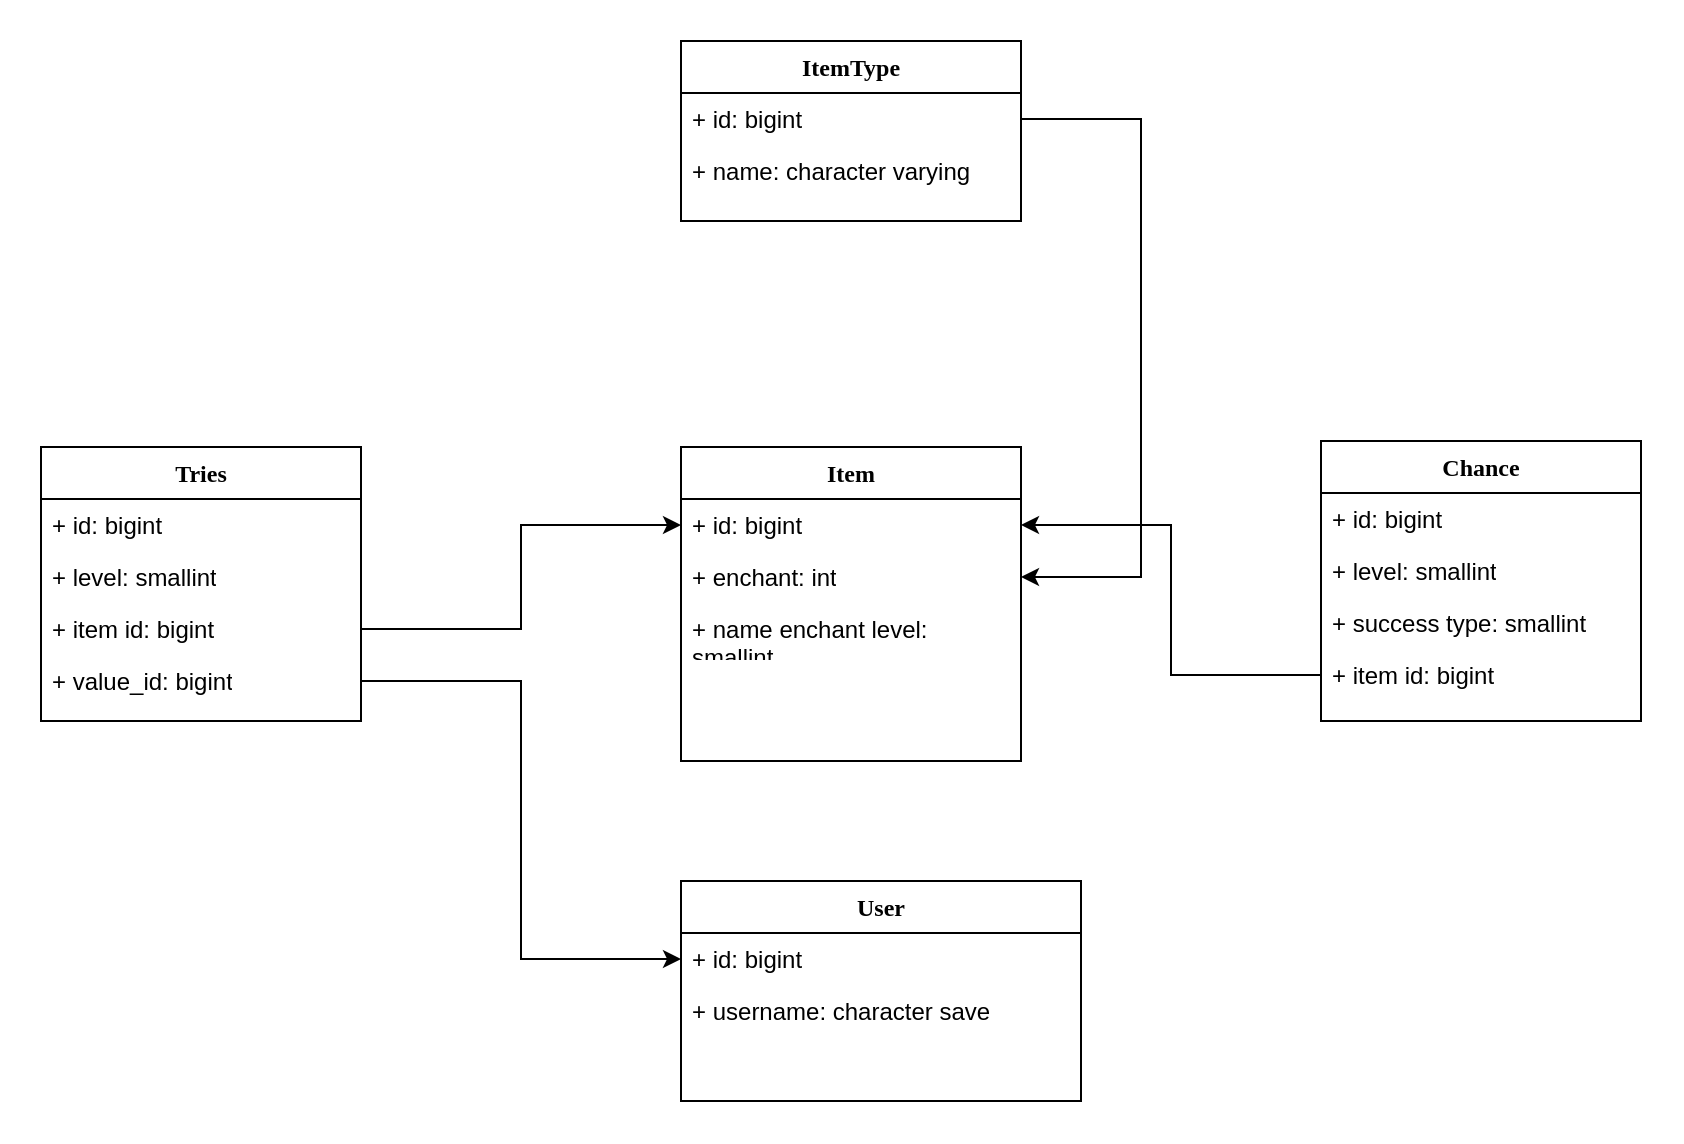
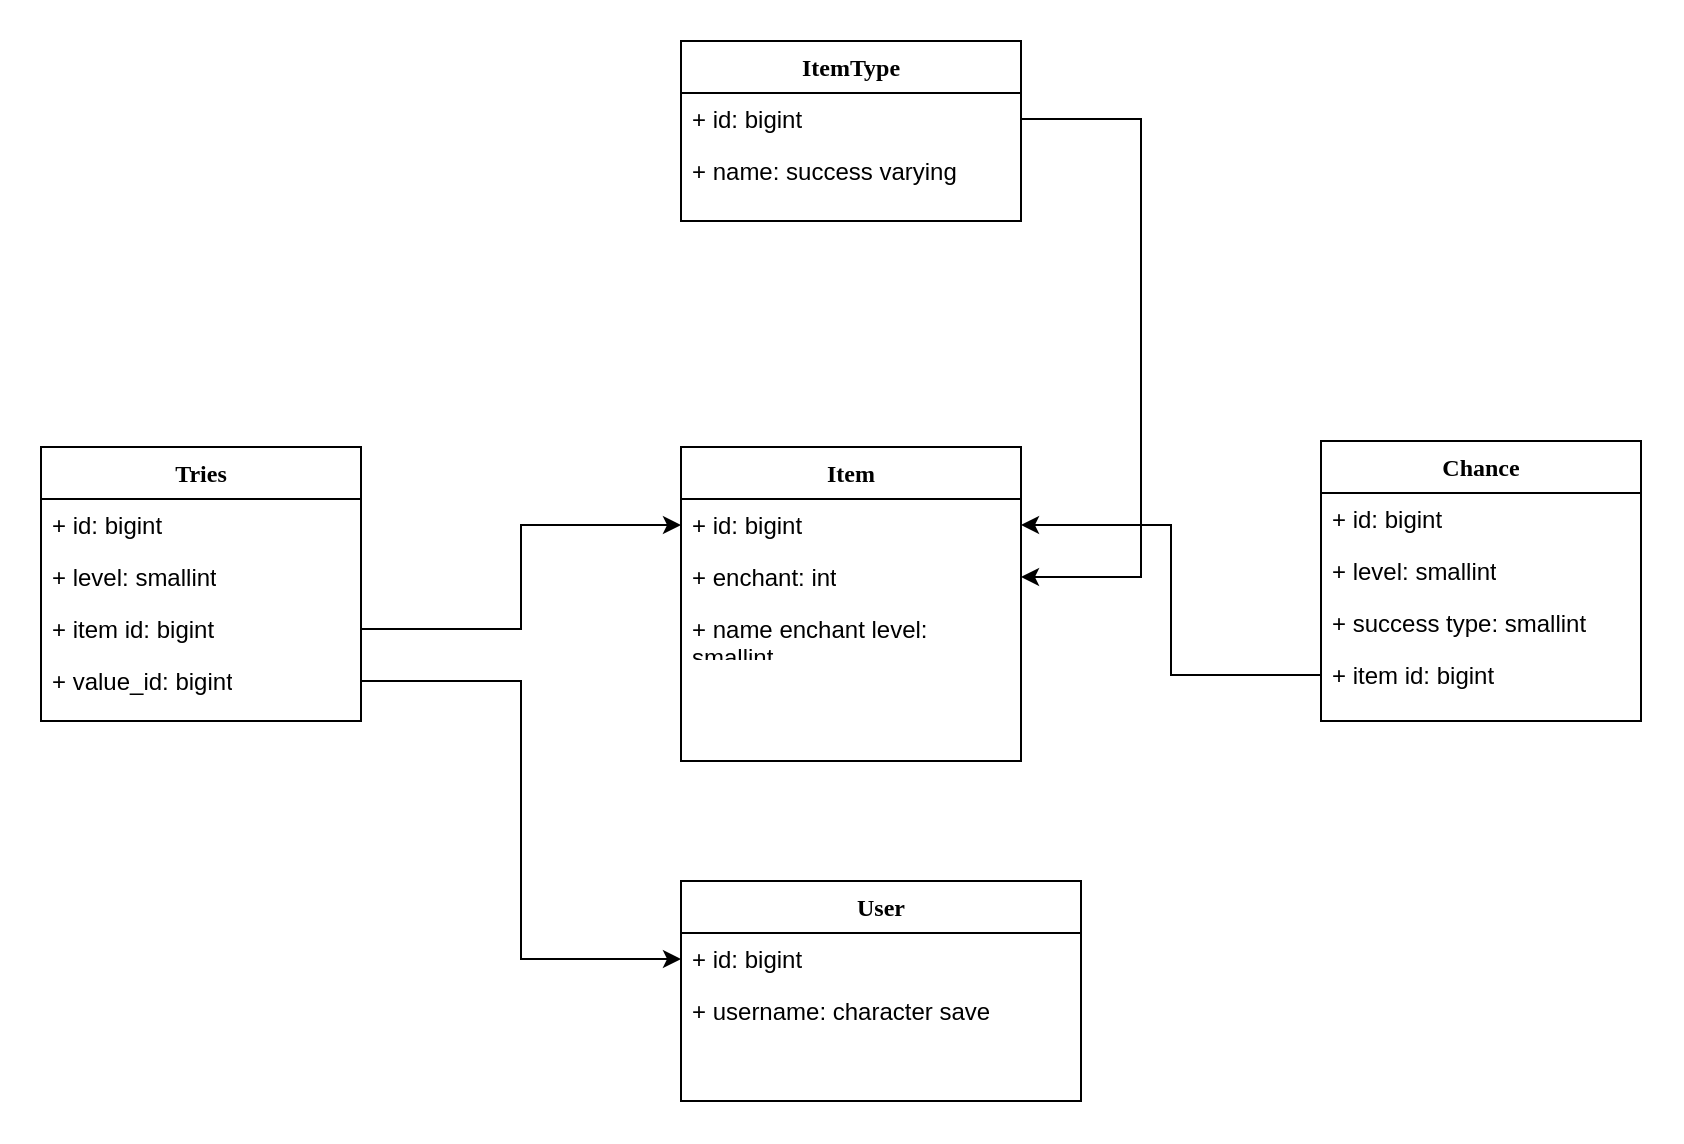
(845, 173) -> (832, 173)
